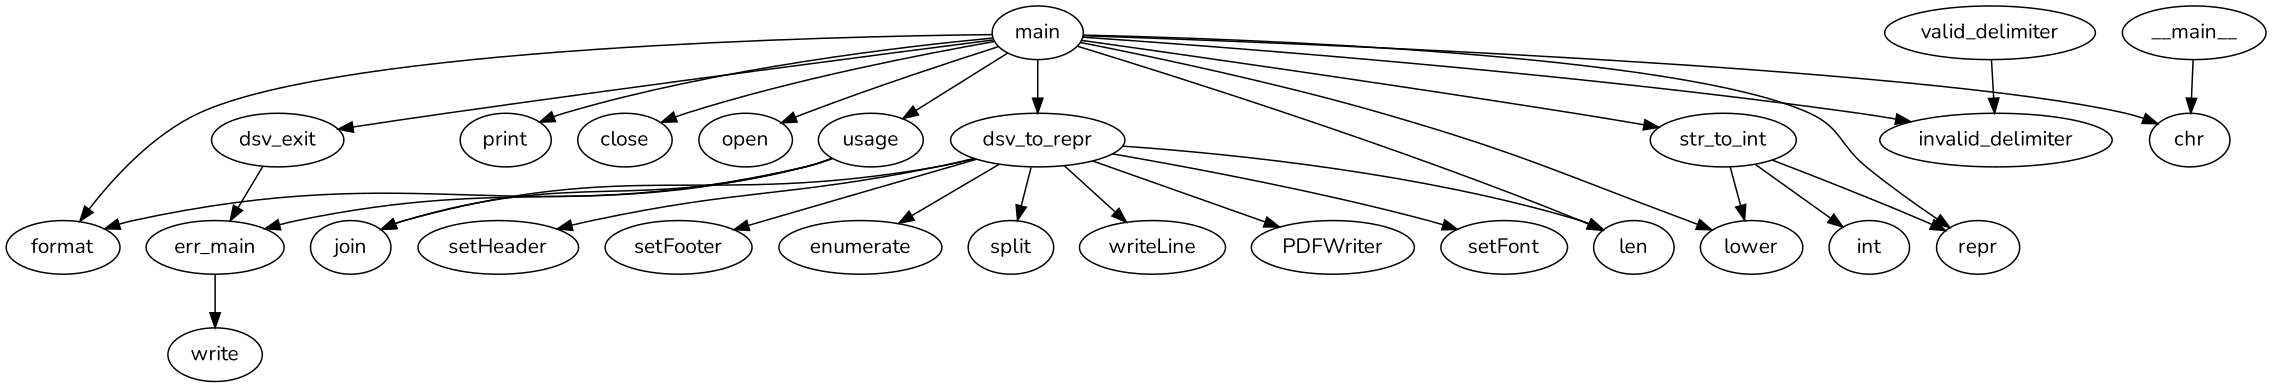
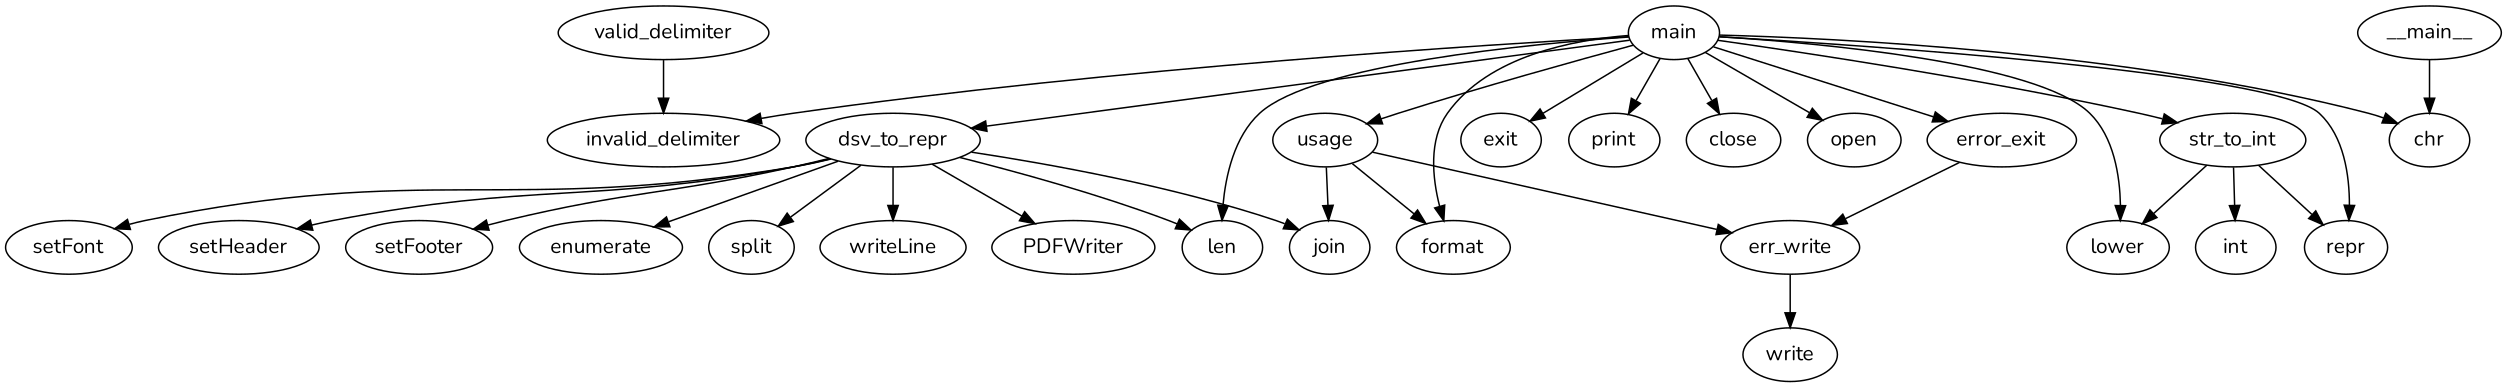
(278, 140) -> (2002, 140)
none -> (1501, 140)
(215, 247) -> (1790, 247)
